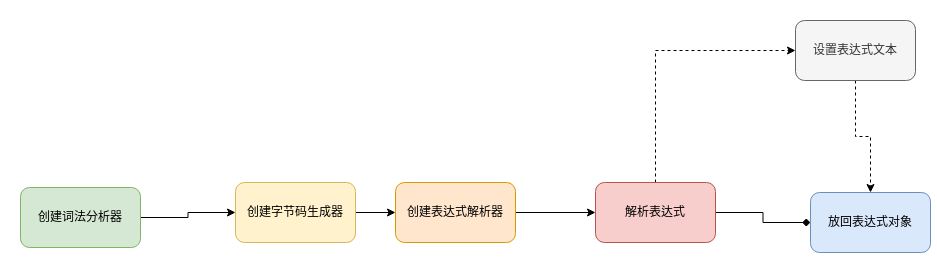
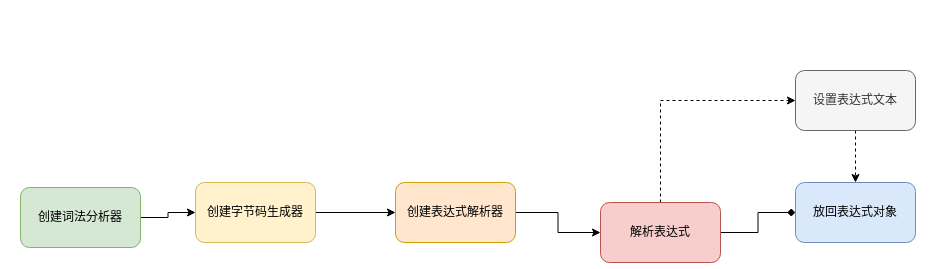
(856, 51) -> (856, 101)
(296, 213) -> (256, 213)
(656, 213) -> (661, 233)
(871, 223) -> (856, 213)
